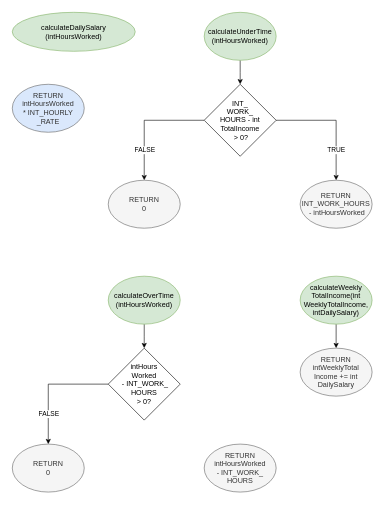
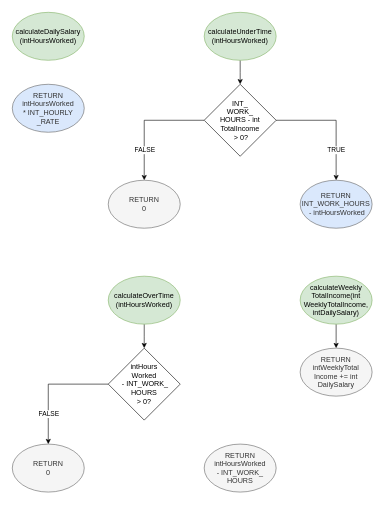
(74, 32) -> (48, 36)
(336, 204) -> (336, 204)
